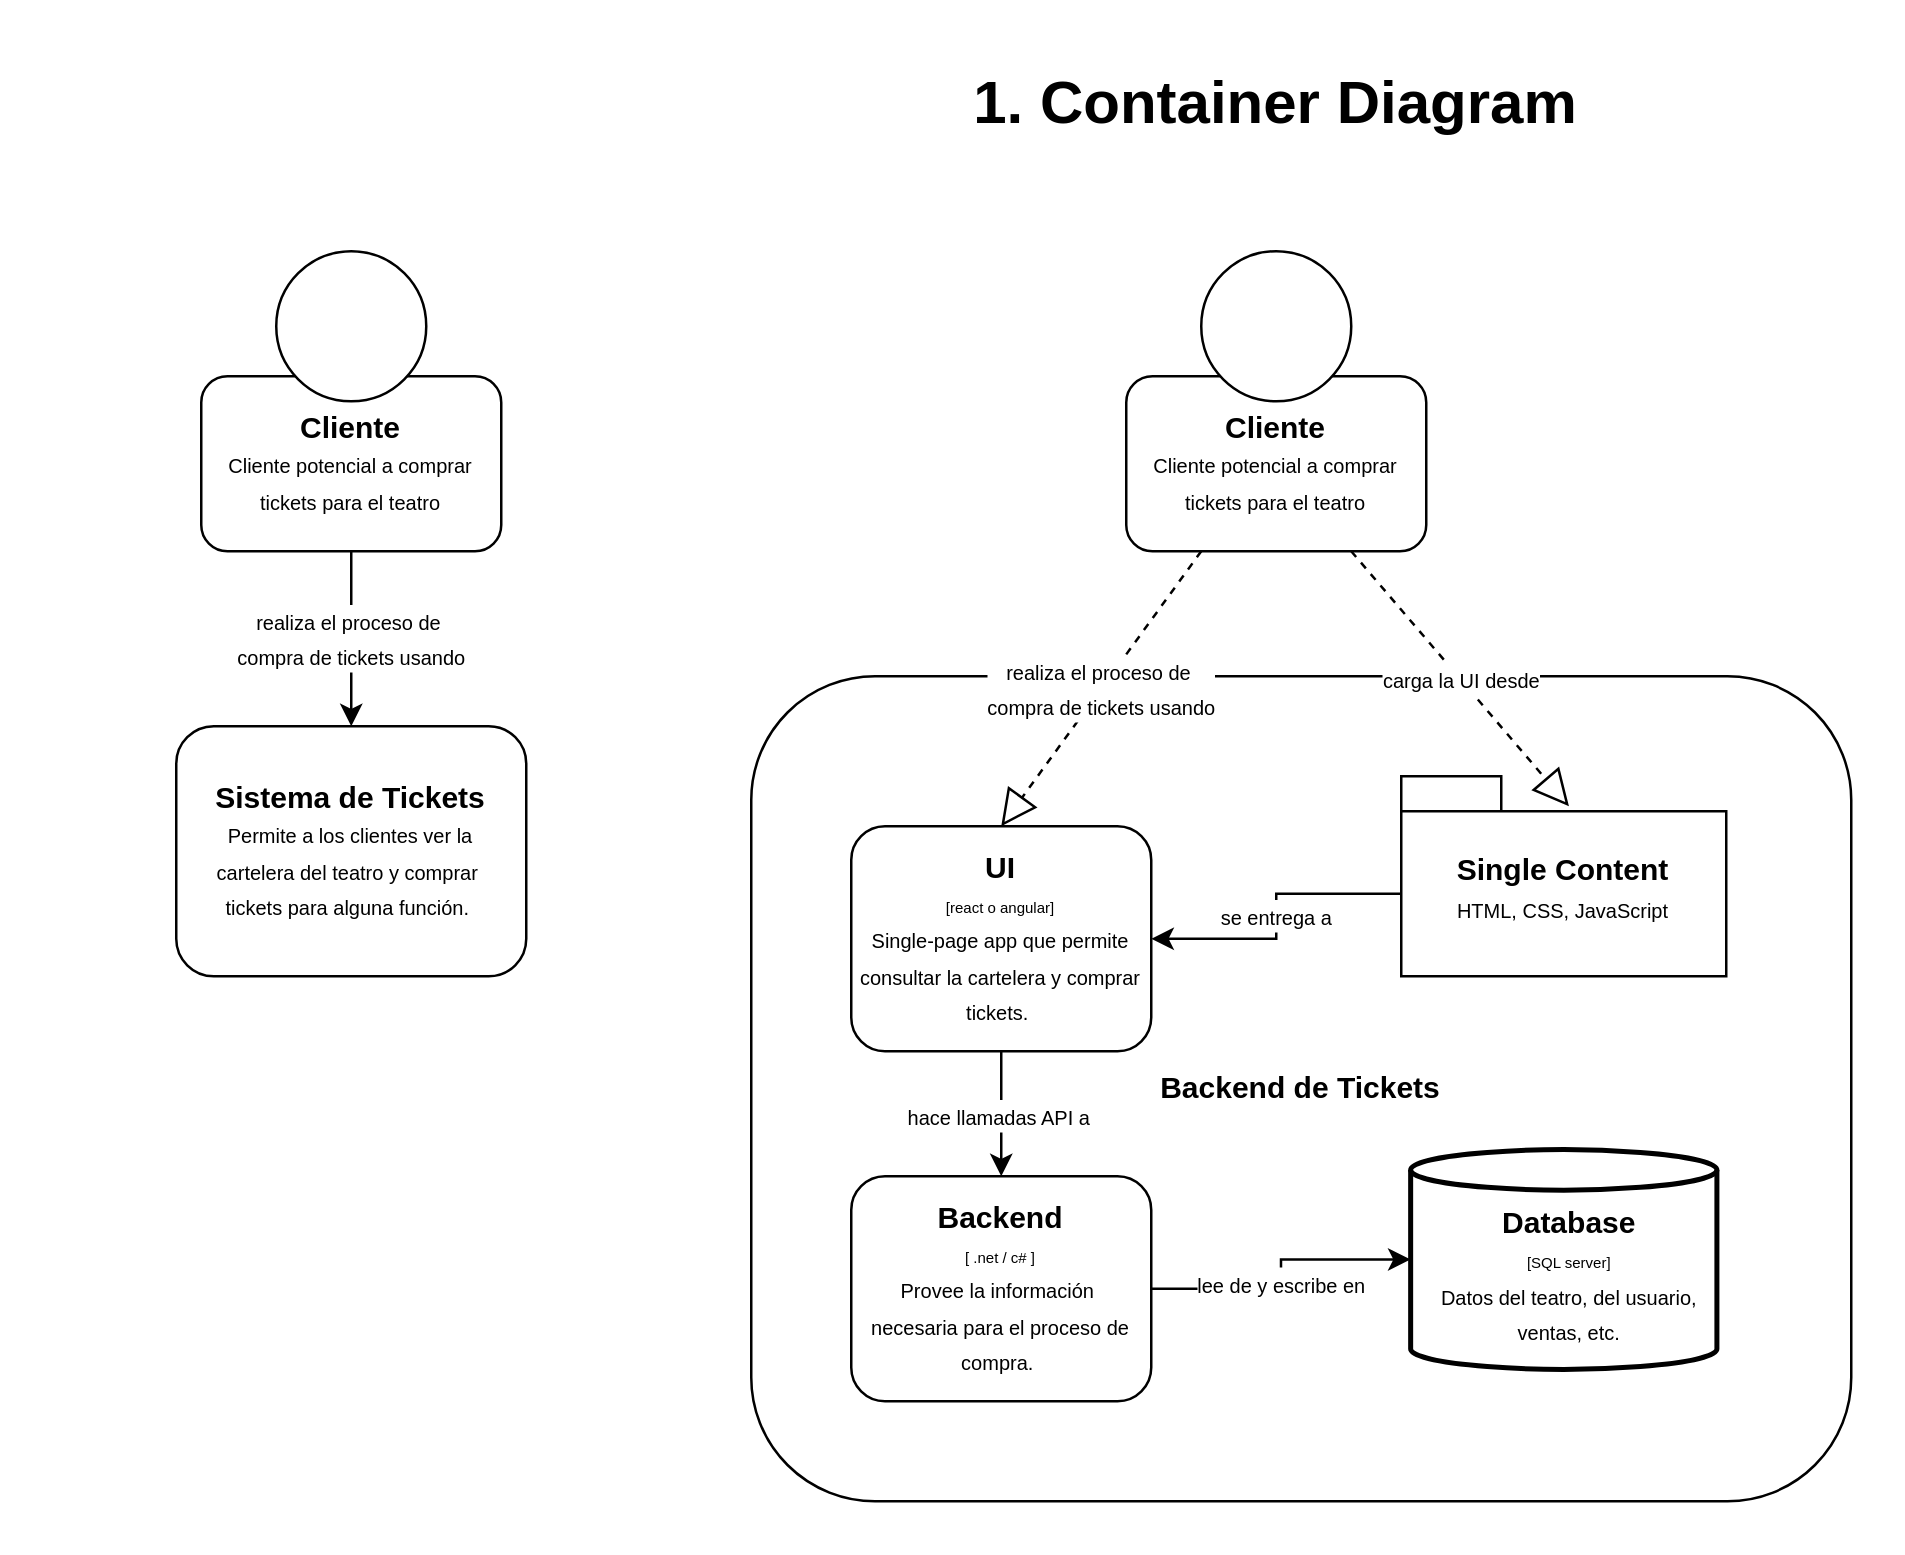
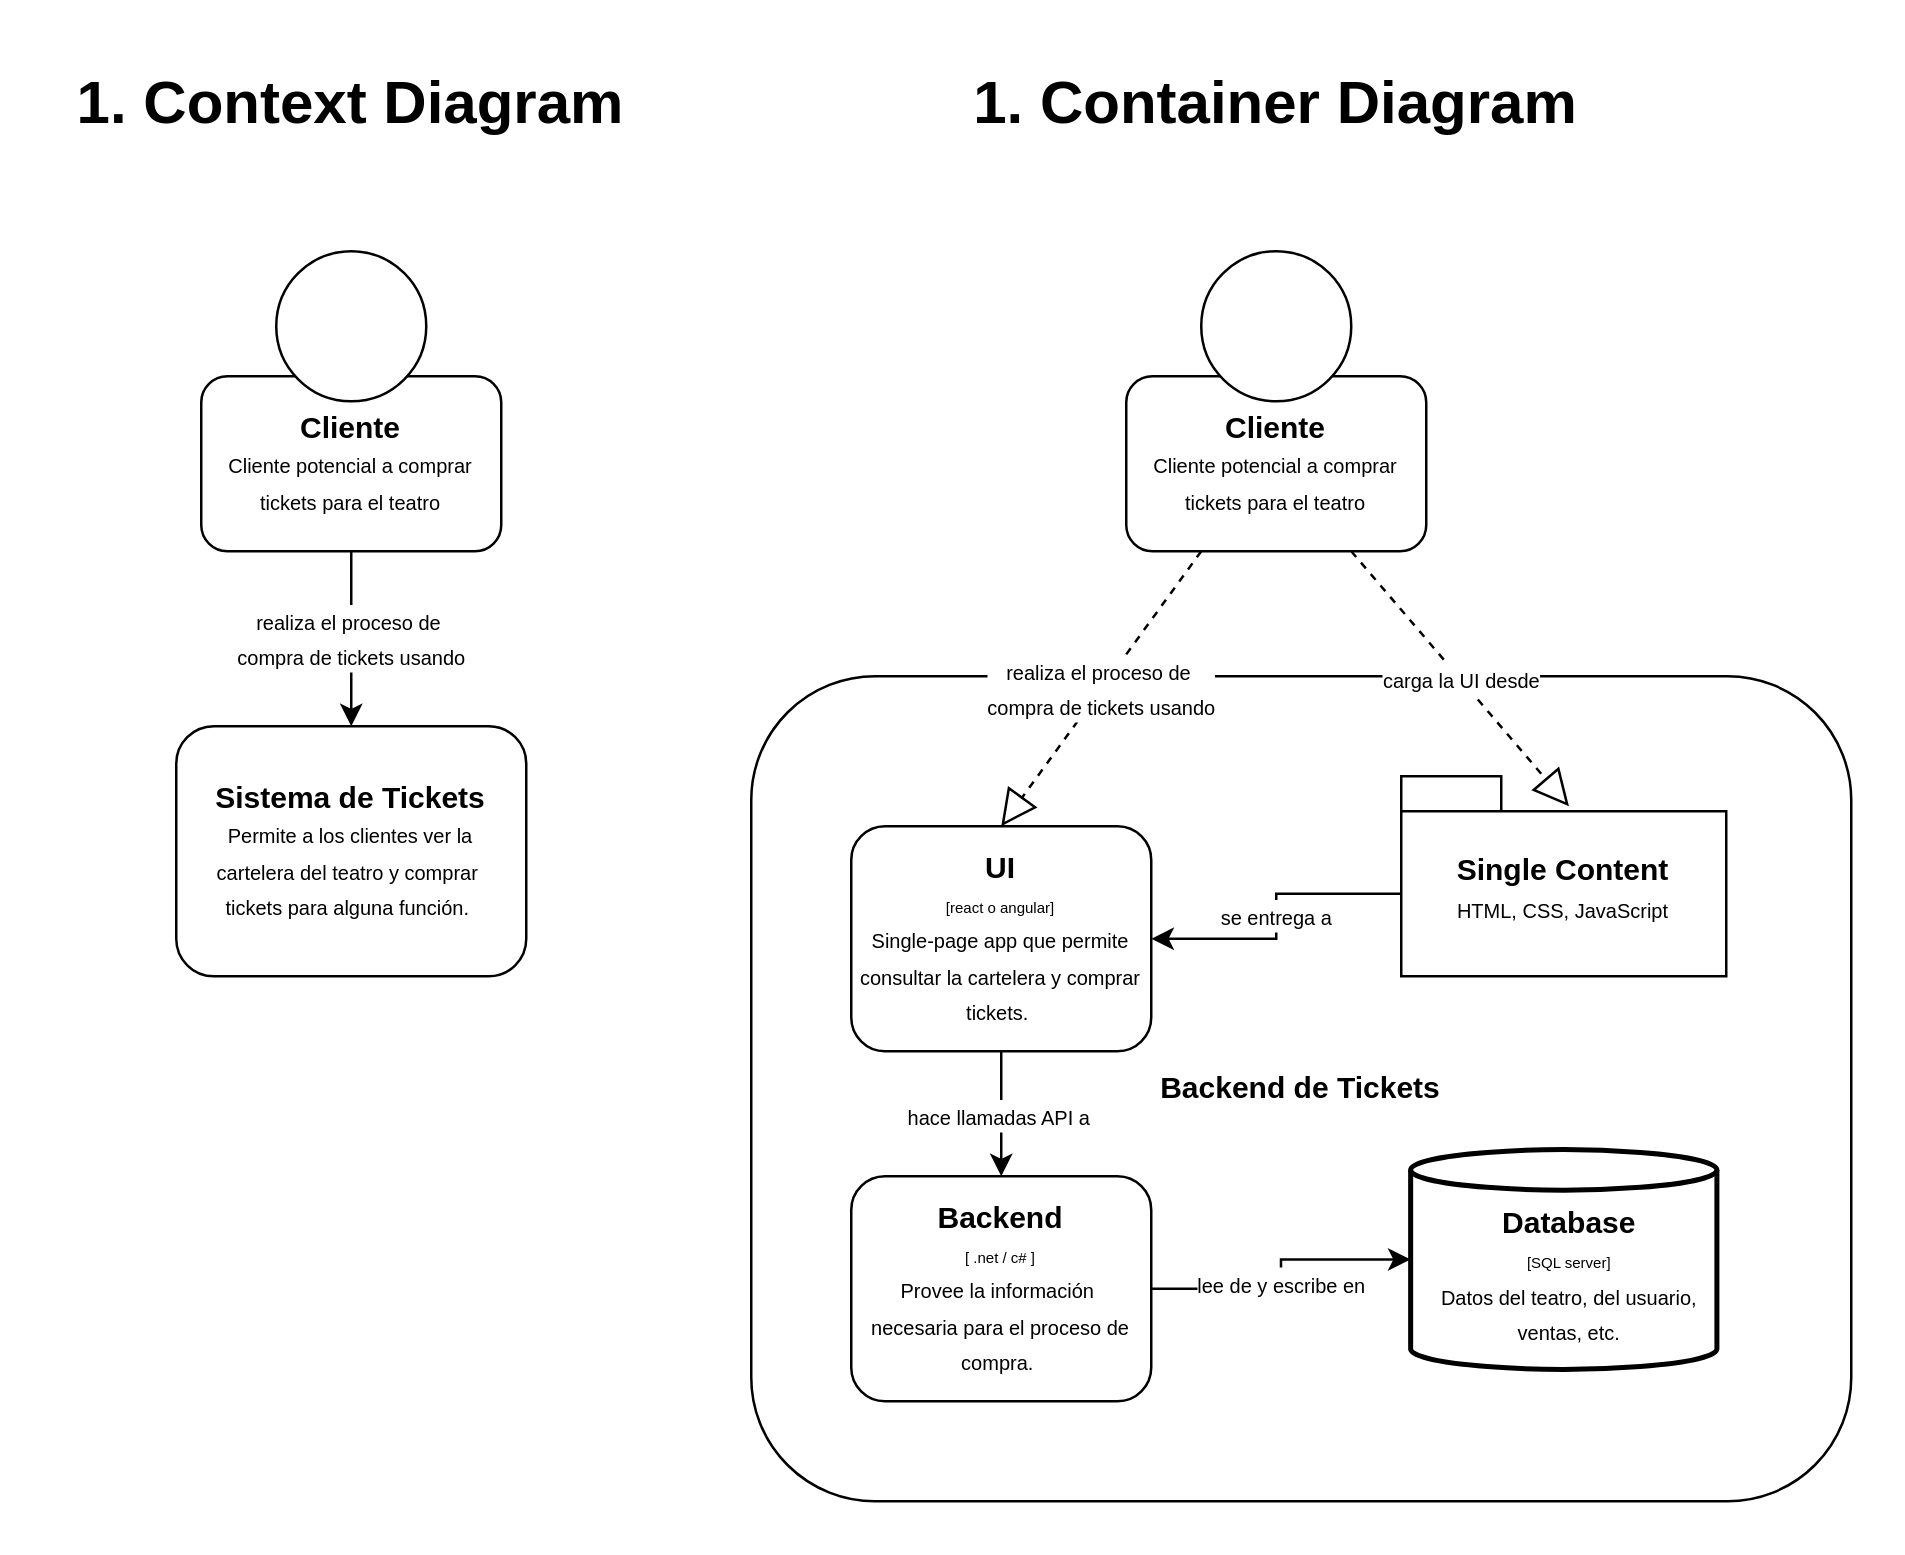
none -> (351, 101)
